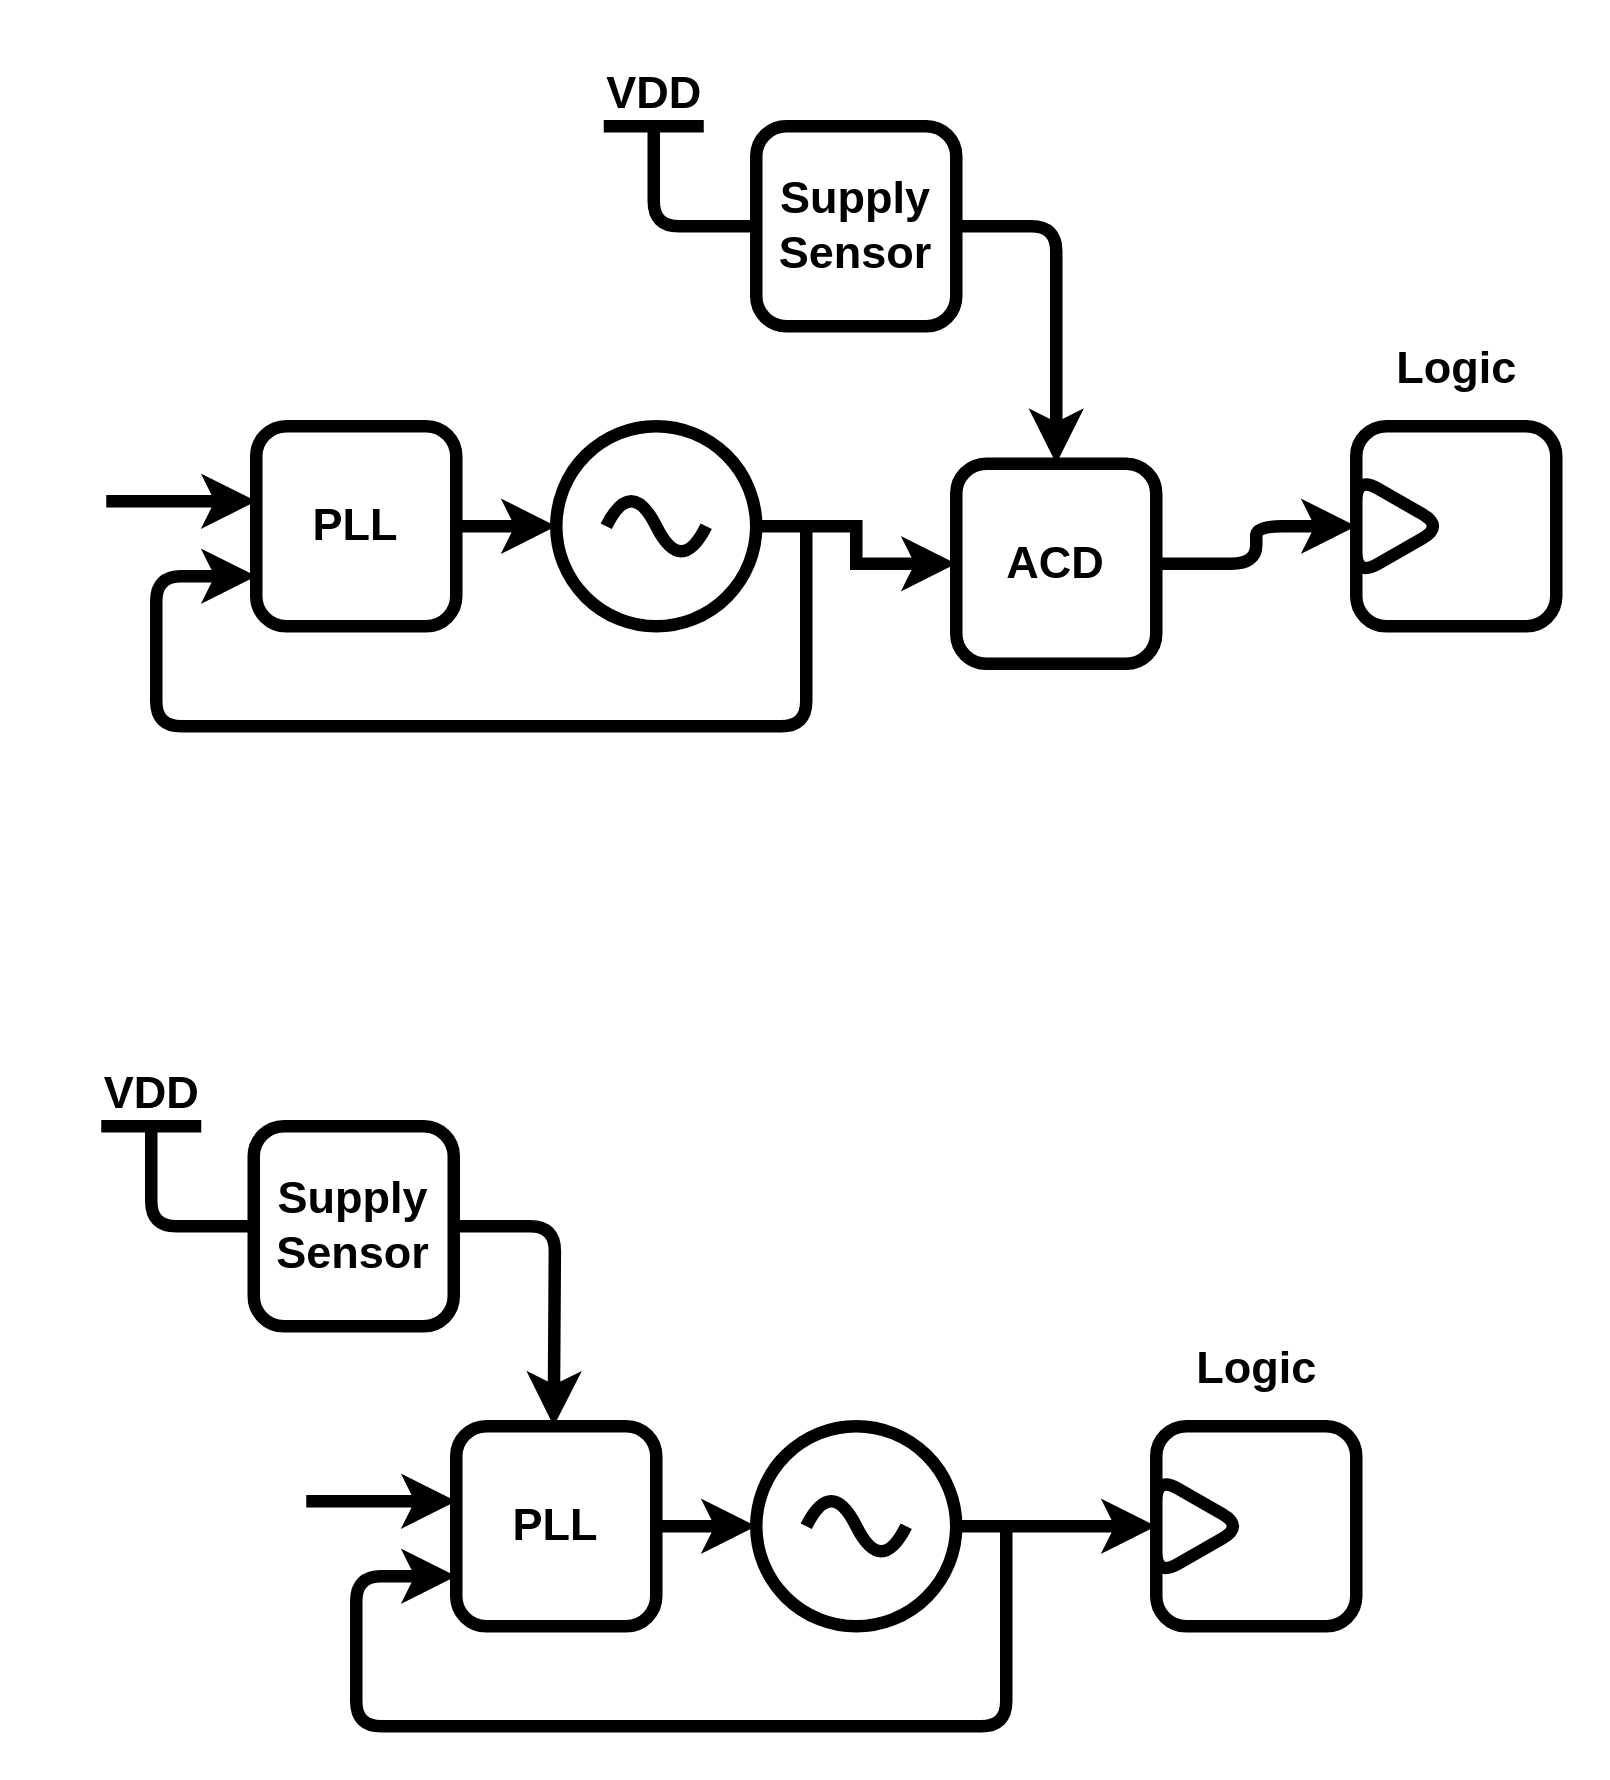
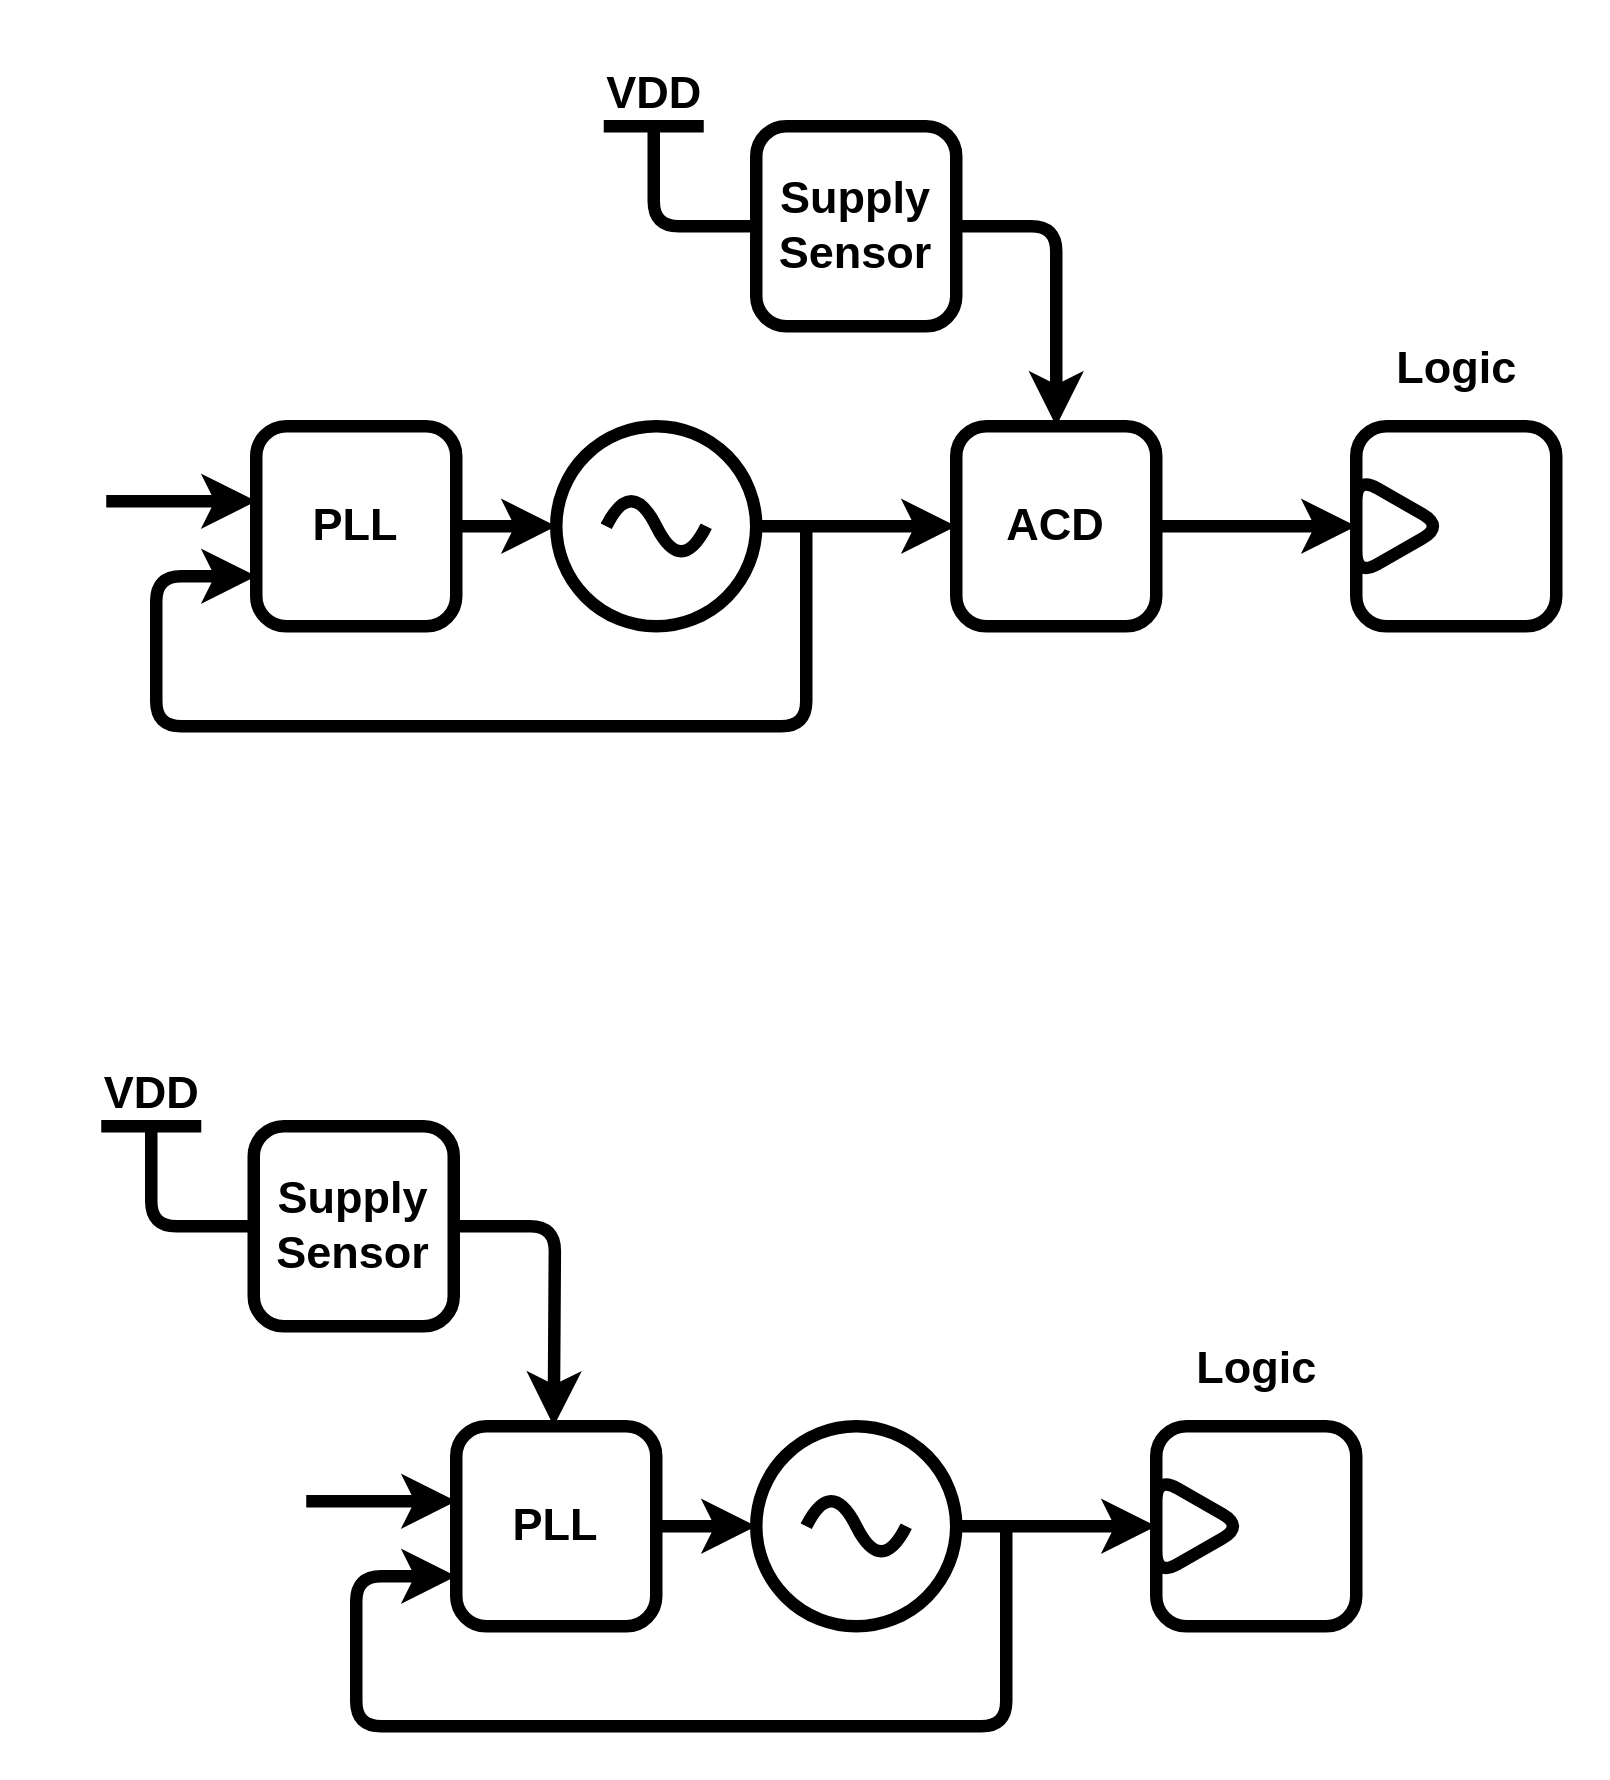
(1056, 564) -> (1056, 526)
